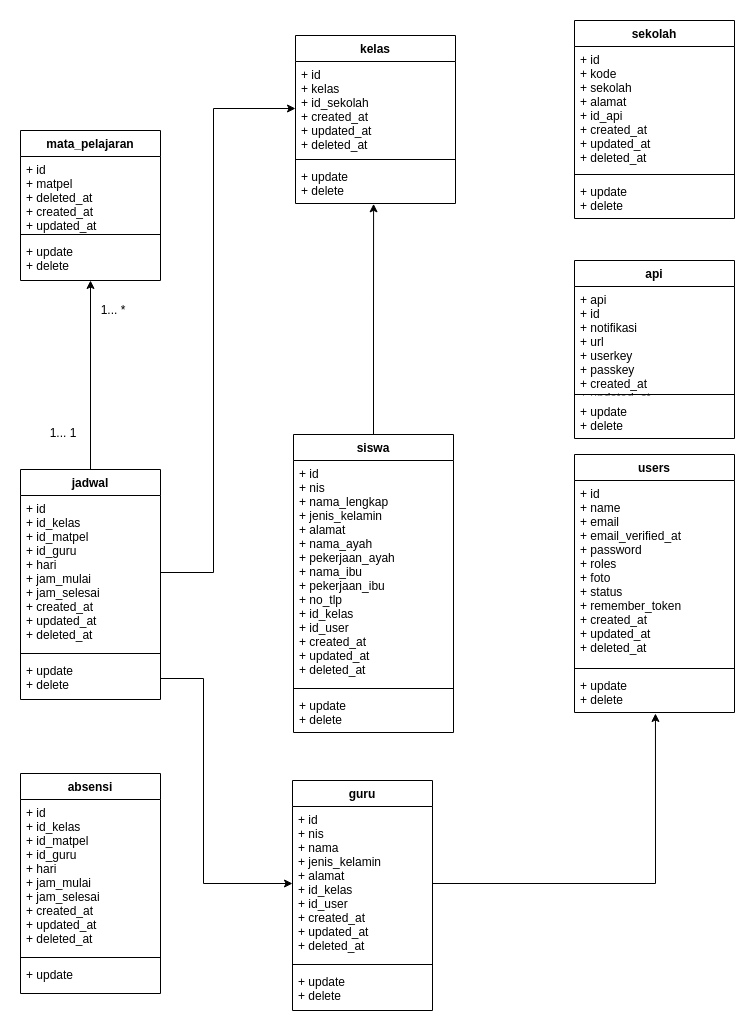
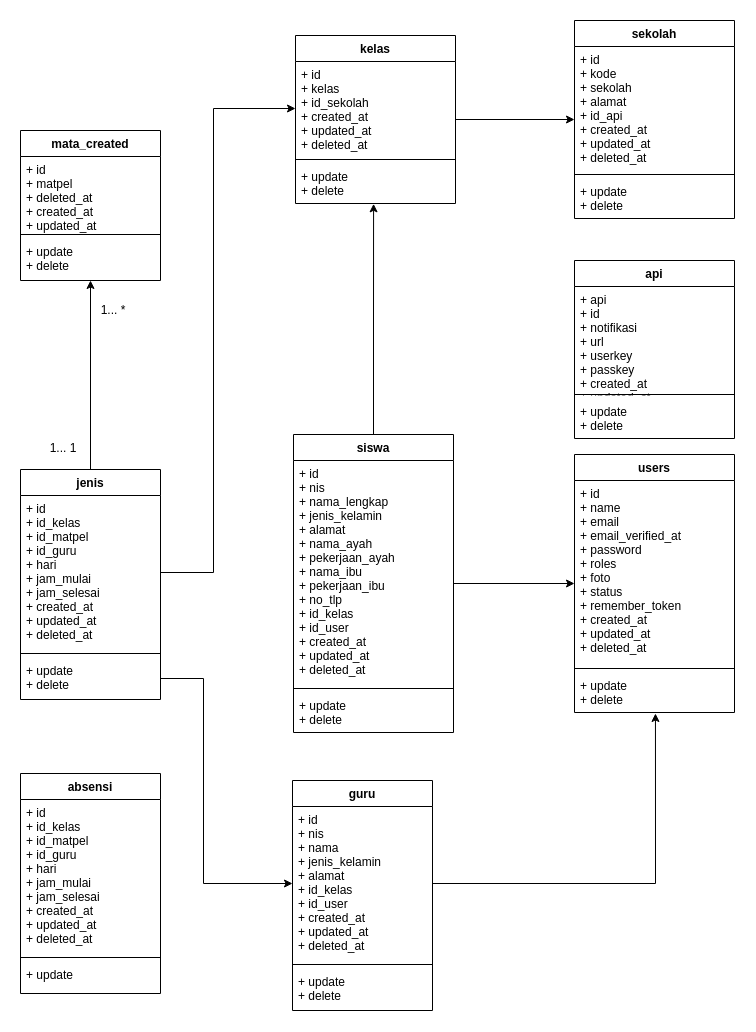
none -> (512, 120)
(90, 144) -> (90, 144)
(64, 434) -> (64, 449)
(90, 483) -> (90, 483)
none -> (511, 584)
